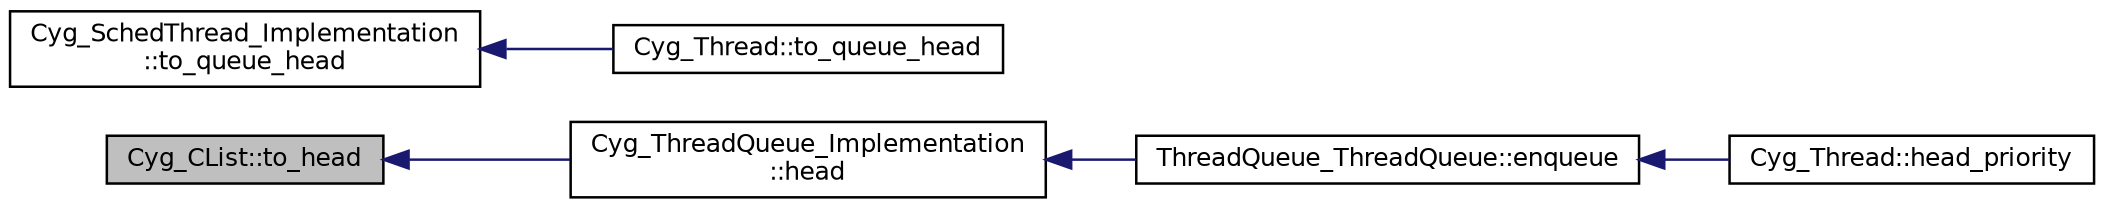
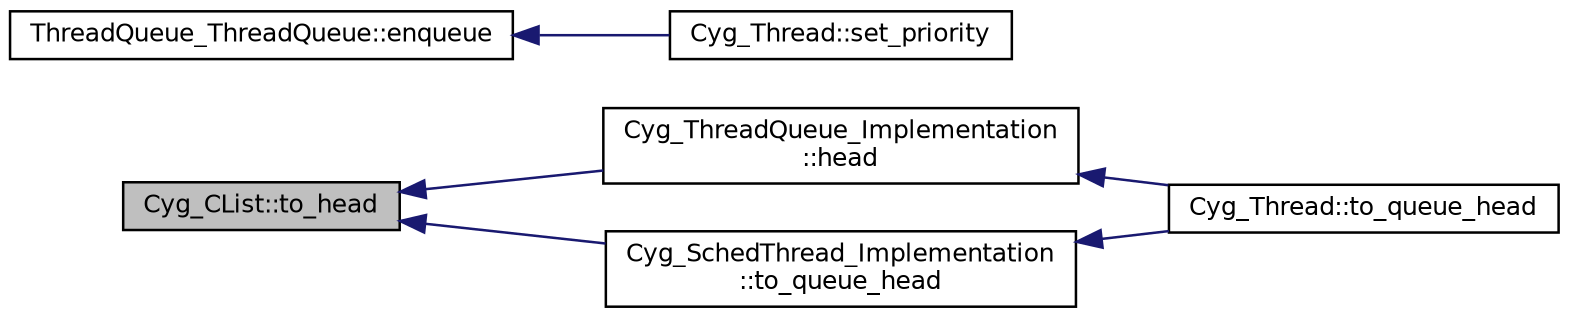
(1104, 160) -> (1136, 181)
(1912, 160) -> (841, 35)
none -> (515, 234)
